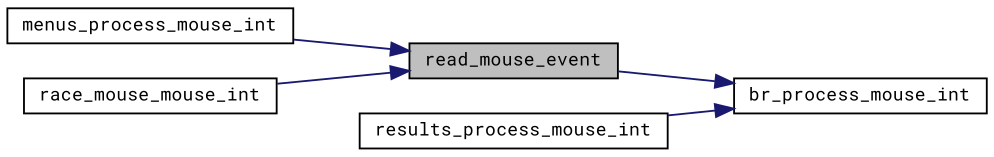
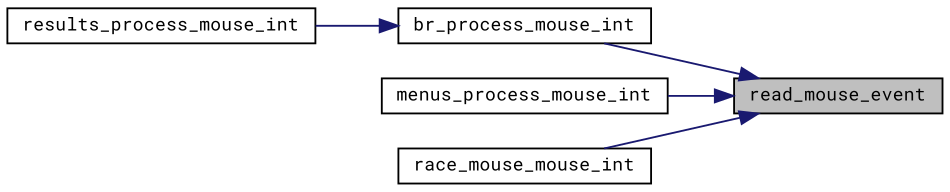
(667, 76) -> (672, 59)
